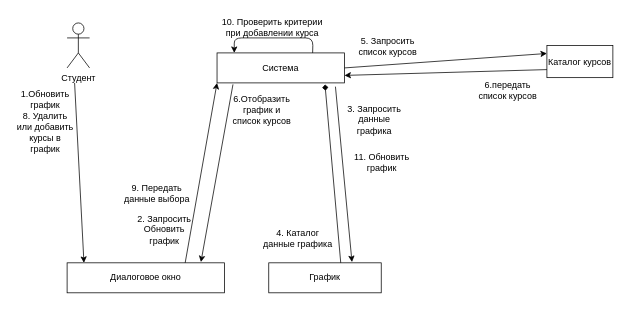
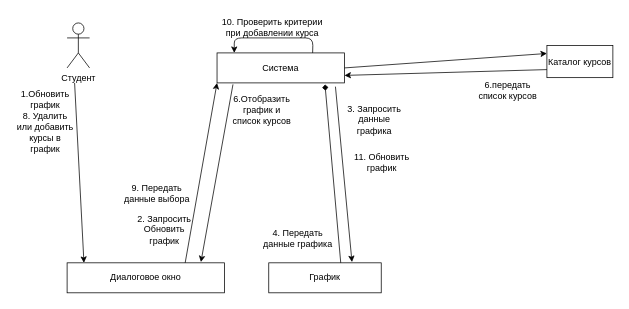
(388, 46) -> none
(298, 239) -> (298, 239)
